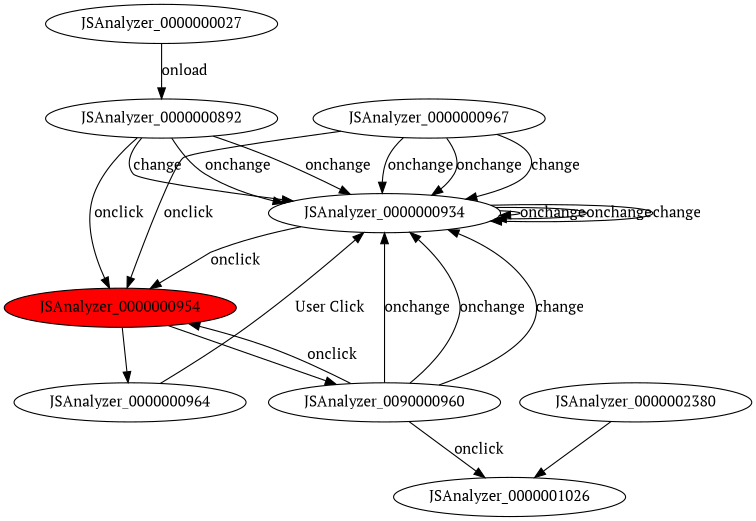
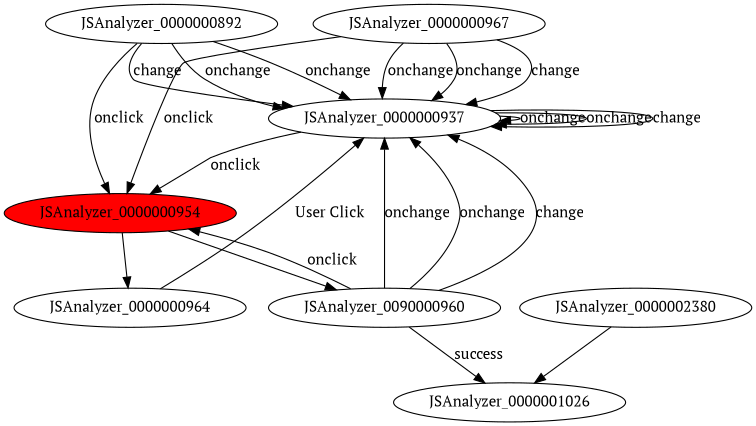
(162, 24) -> none
(385, 213) -> (385, 119)
(479, 450) -> (479, 355)
